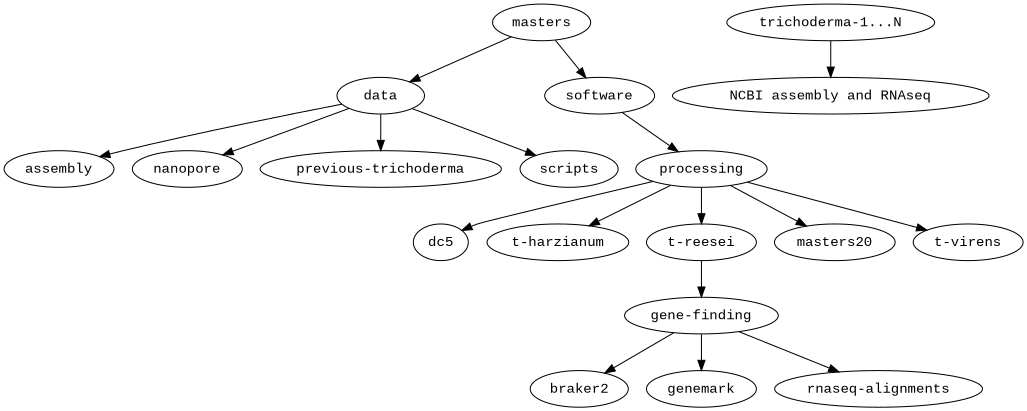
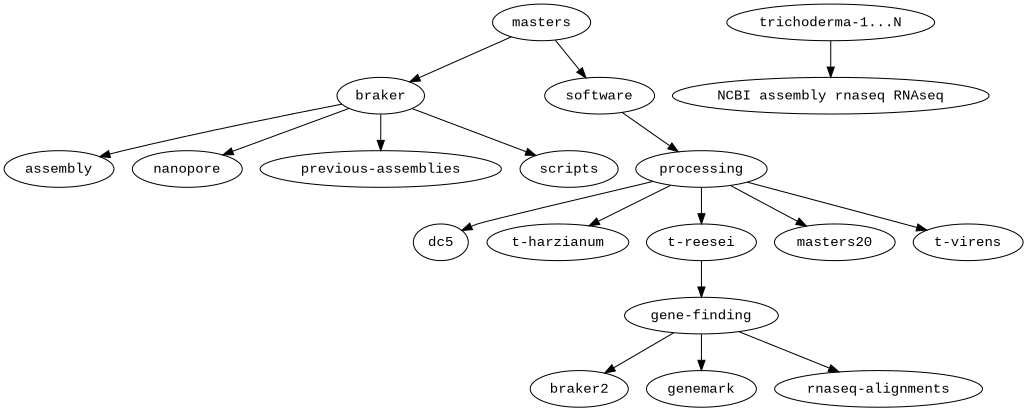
(381, 96) -> (381, 96)
(831, 96) -> (831, 96)
(381, 169) -> (381, 169)
